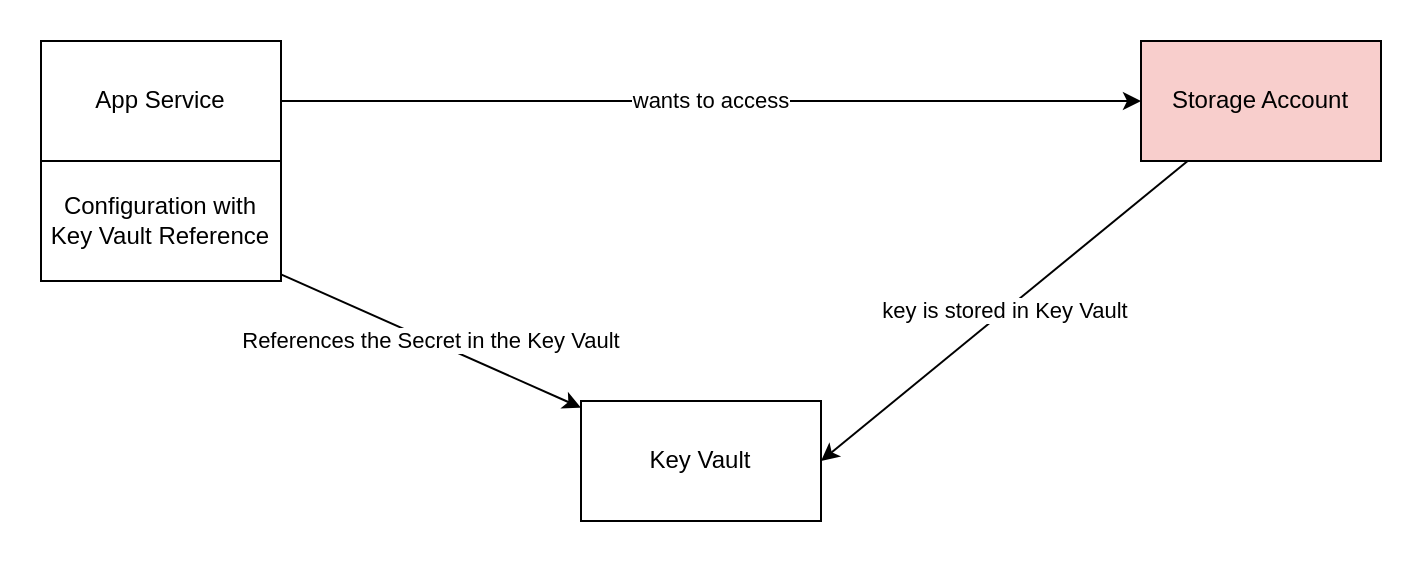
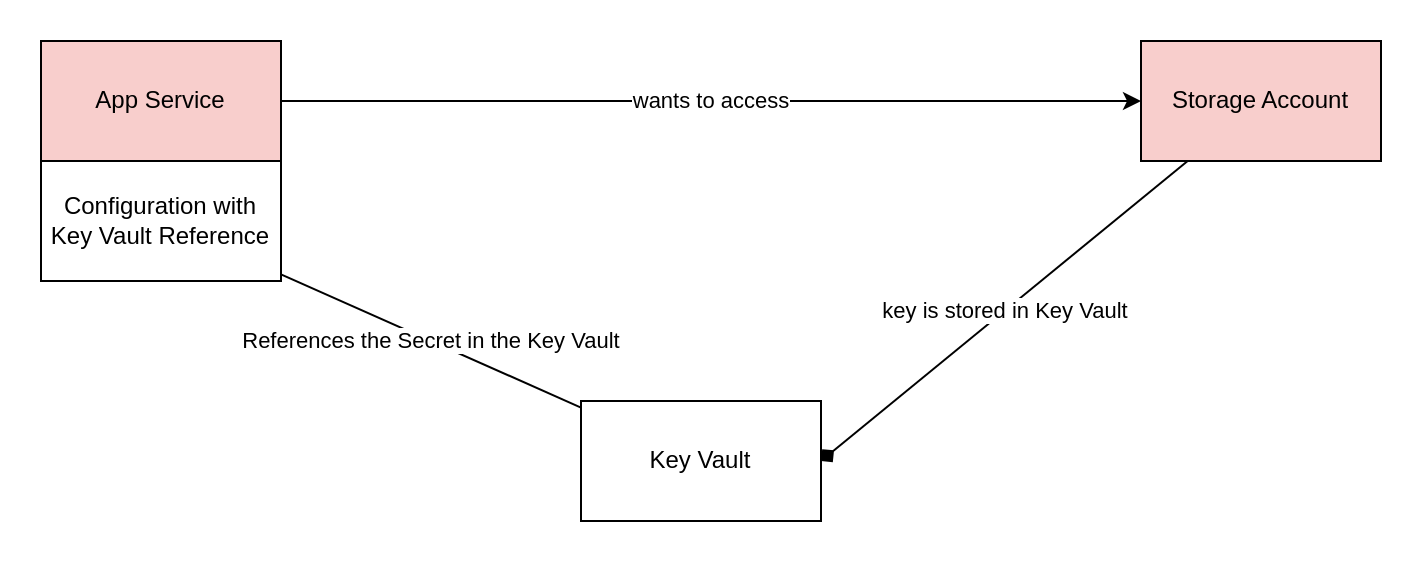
(161, 101) -> (161, 101)
(568, 402) -> (572, 404)
(833, 451) -> (834, 451)
